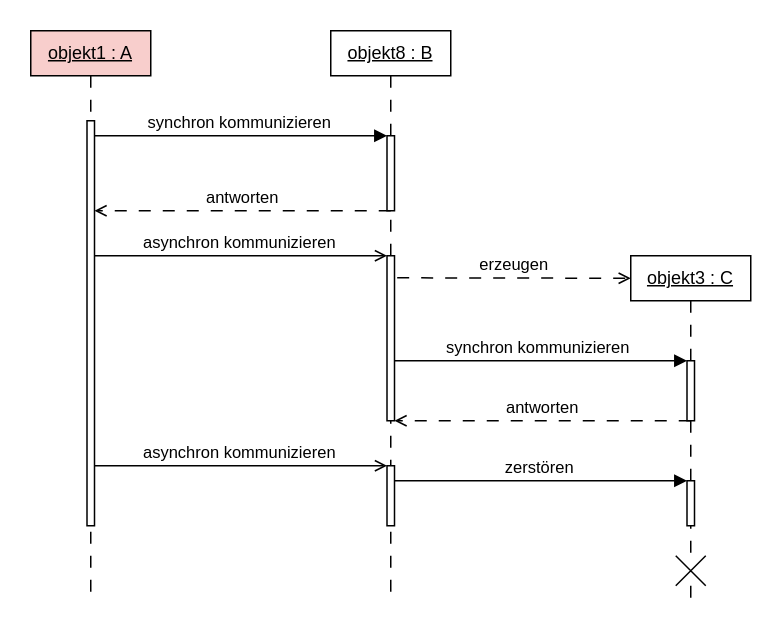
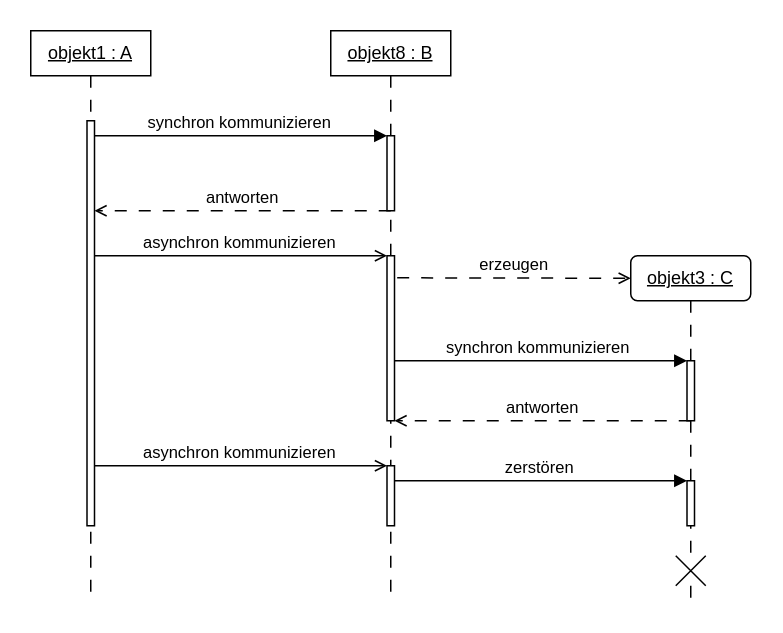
(91, 53) -> (91, 53)
(691, 278) -> (691, 278)
